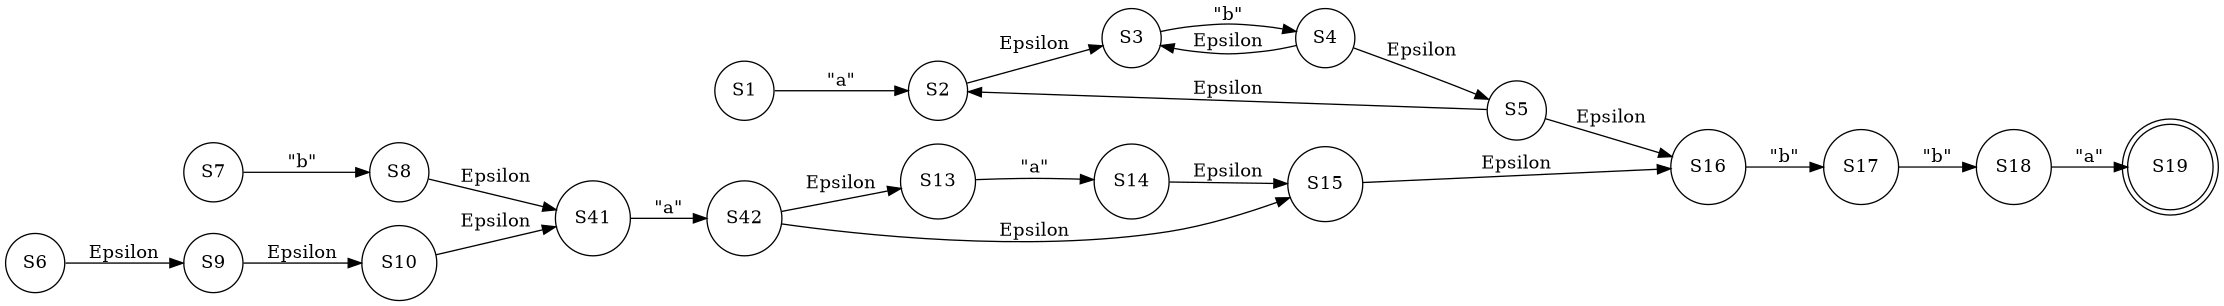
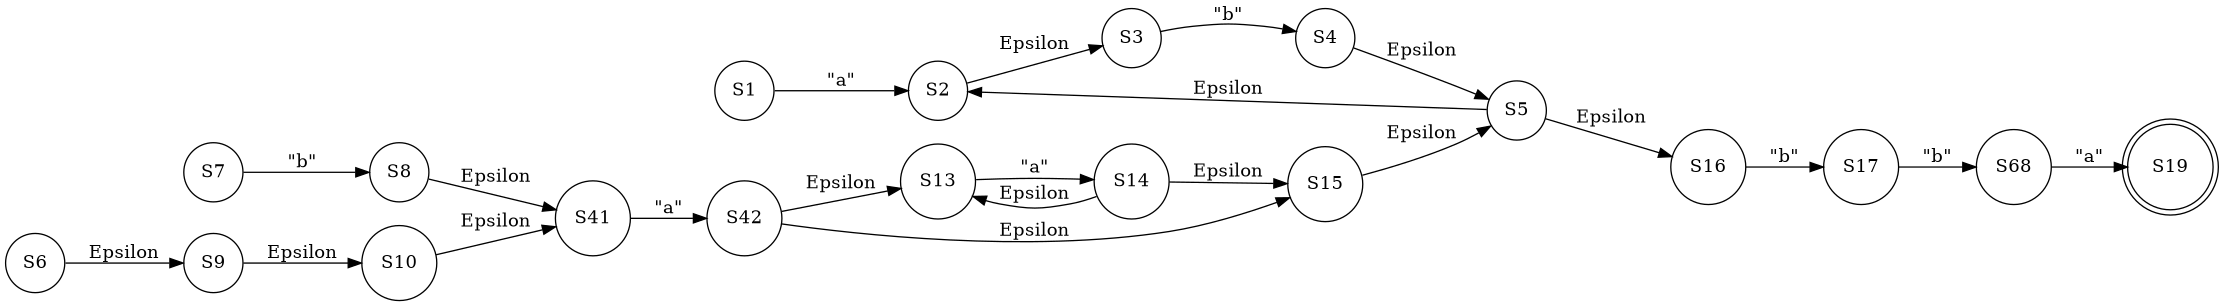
(1235, 54) -> none
(2014, 167) -> (2014, 167)
(1510, 176) -> (1422, 157)
none -> (1041, 208)
